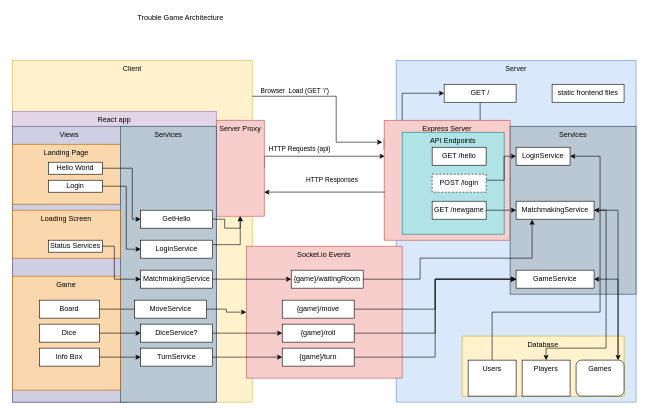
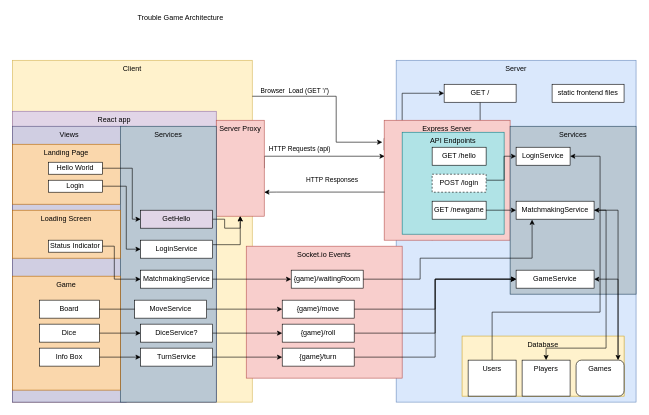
(177, 219) -> (177, 219)
(75, 246) -> (75, 246)
(227, 310) -> (242, 309)
